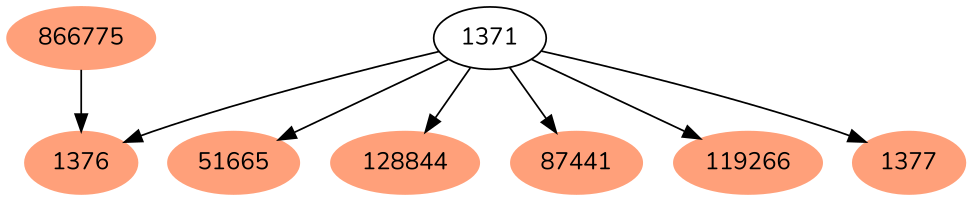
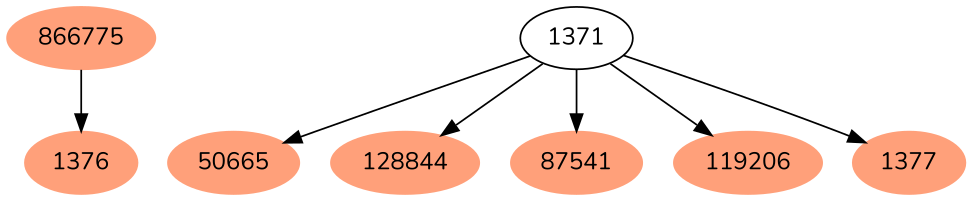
(289, 90) -> none
(234, 163) -> (234, 163)
(577, 163) -> (577, 163)
(748, 163) -> (748, 163)
